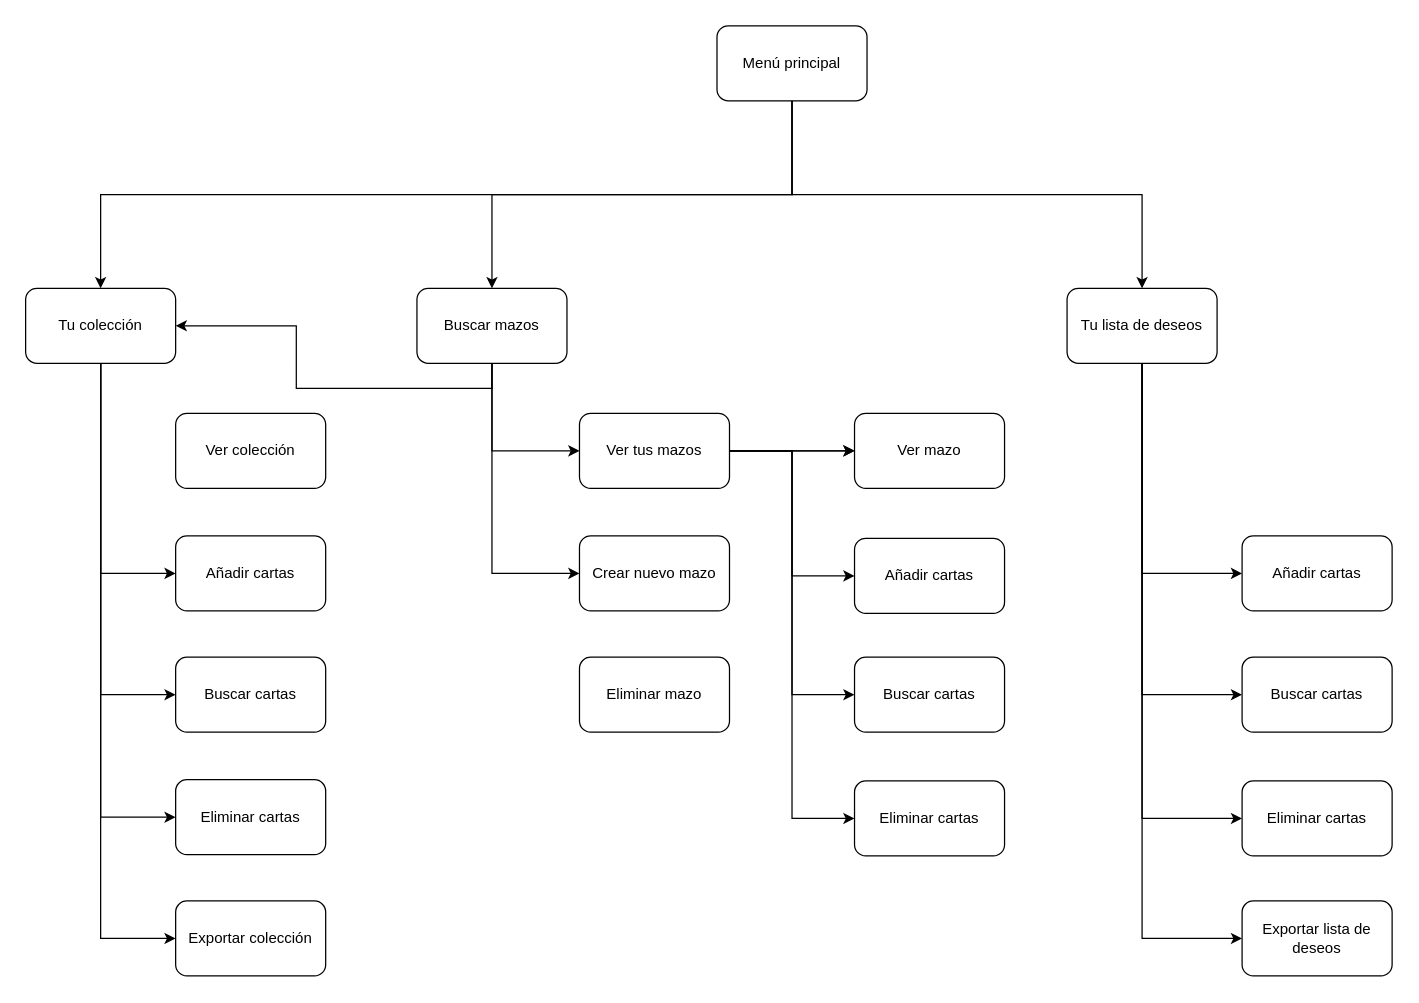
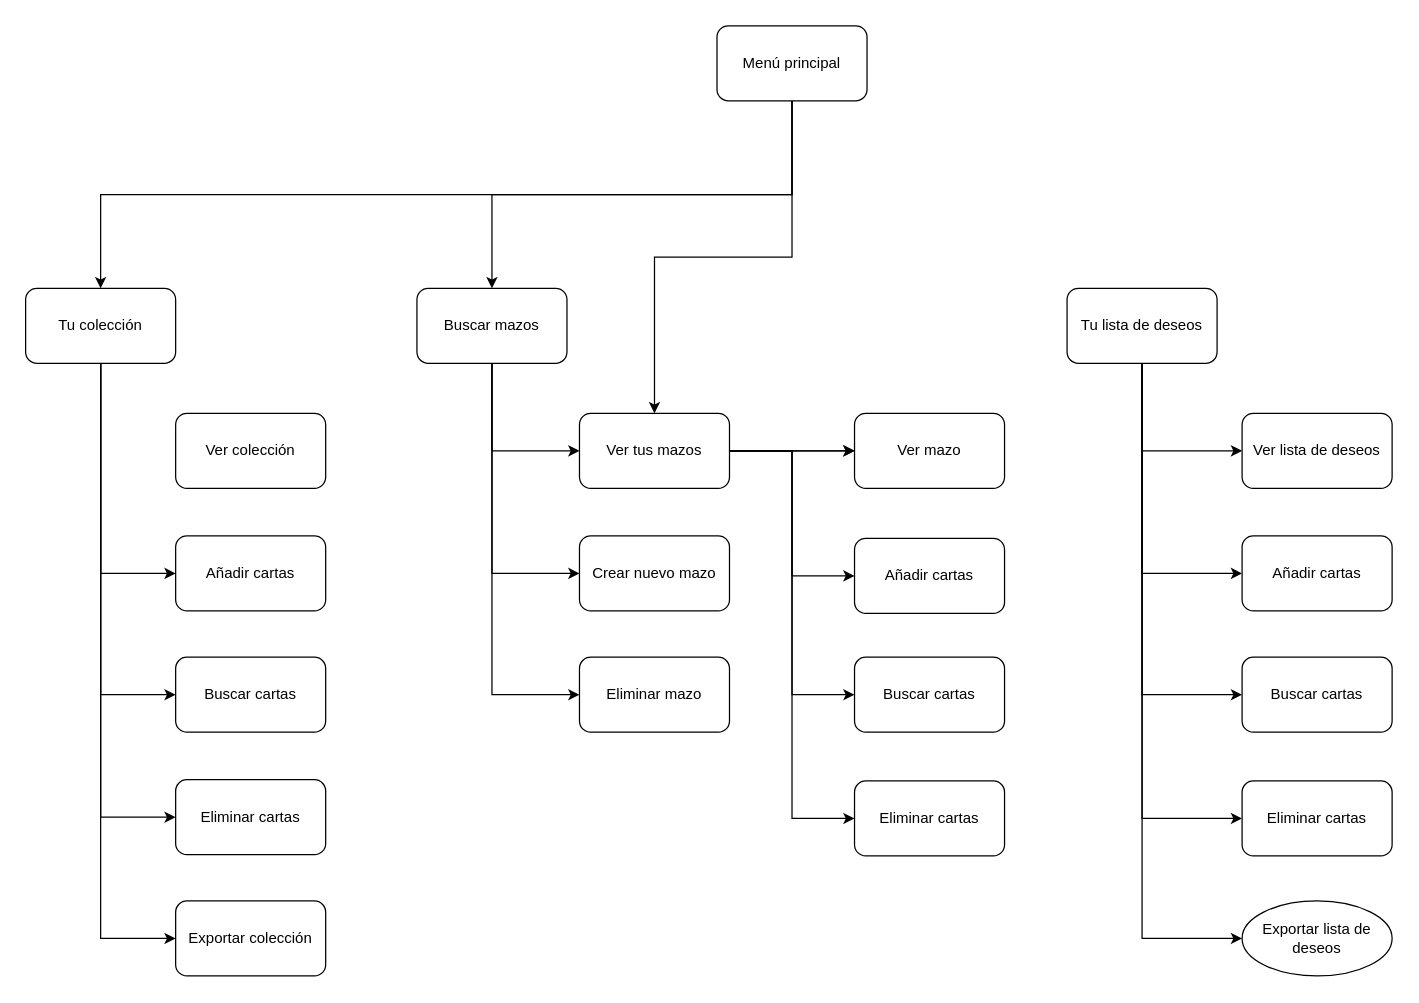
(1010, 194) -> (680, 257)
(305, 388) -> (492, 674)
none -> (1189, 451)
none -> (1317, 451)
(1317, 938) -> (1317, 938)
